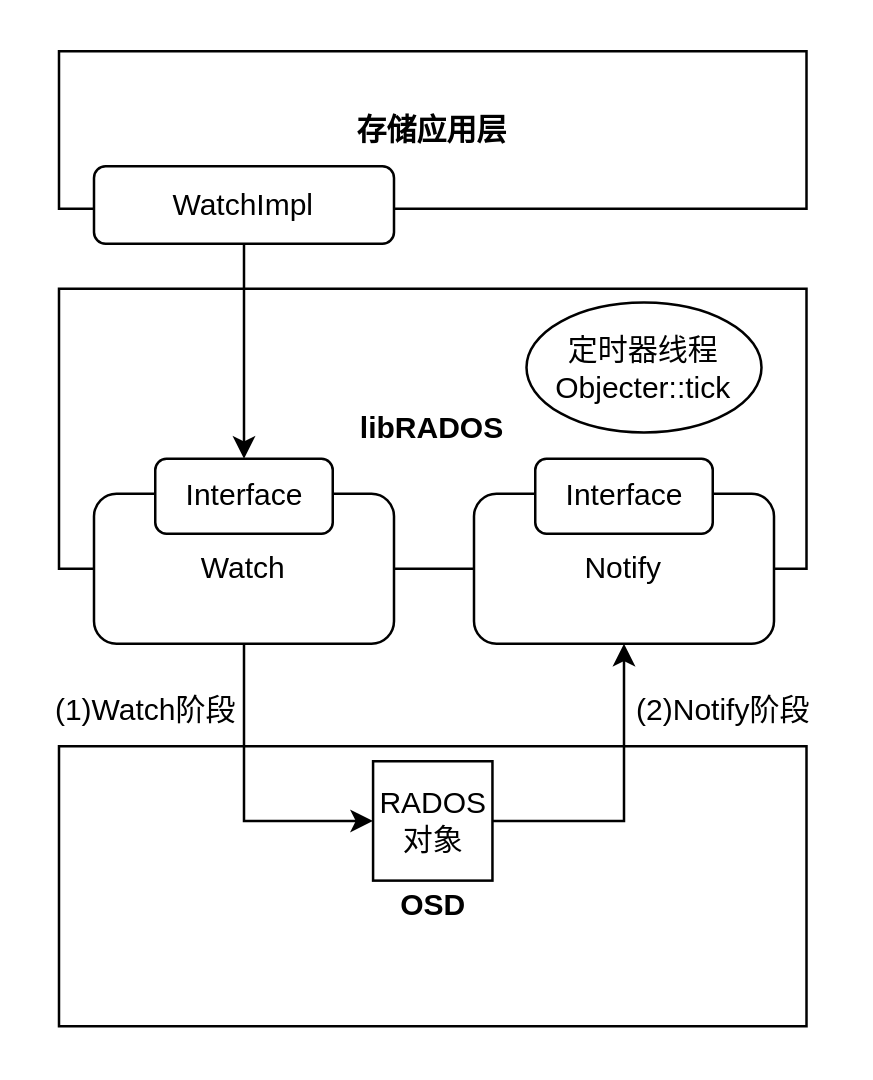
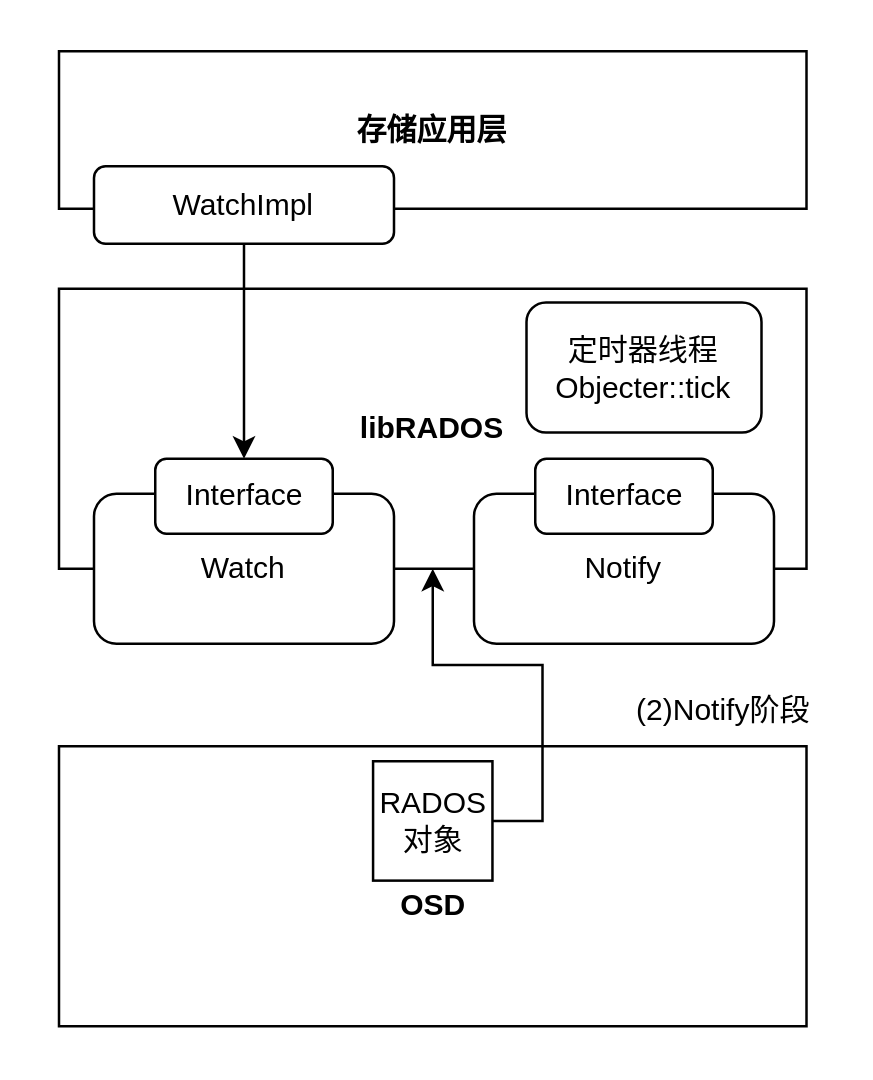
(644, 368) -> (644, 368)
(146, 711) -> none
(624, 783) -> (527, 665)
(244, 789) -> none
